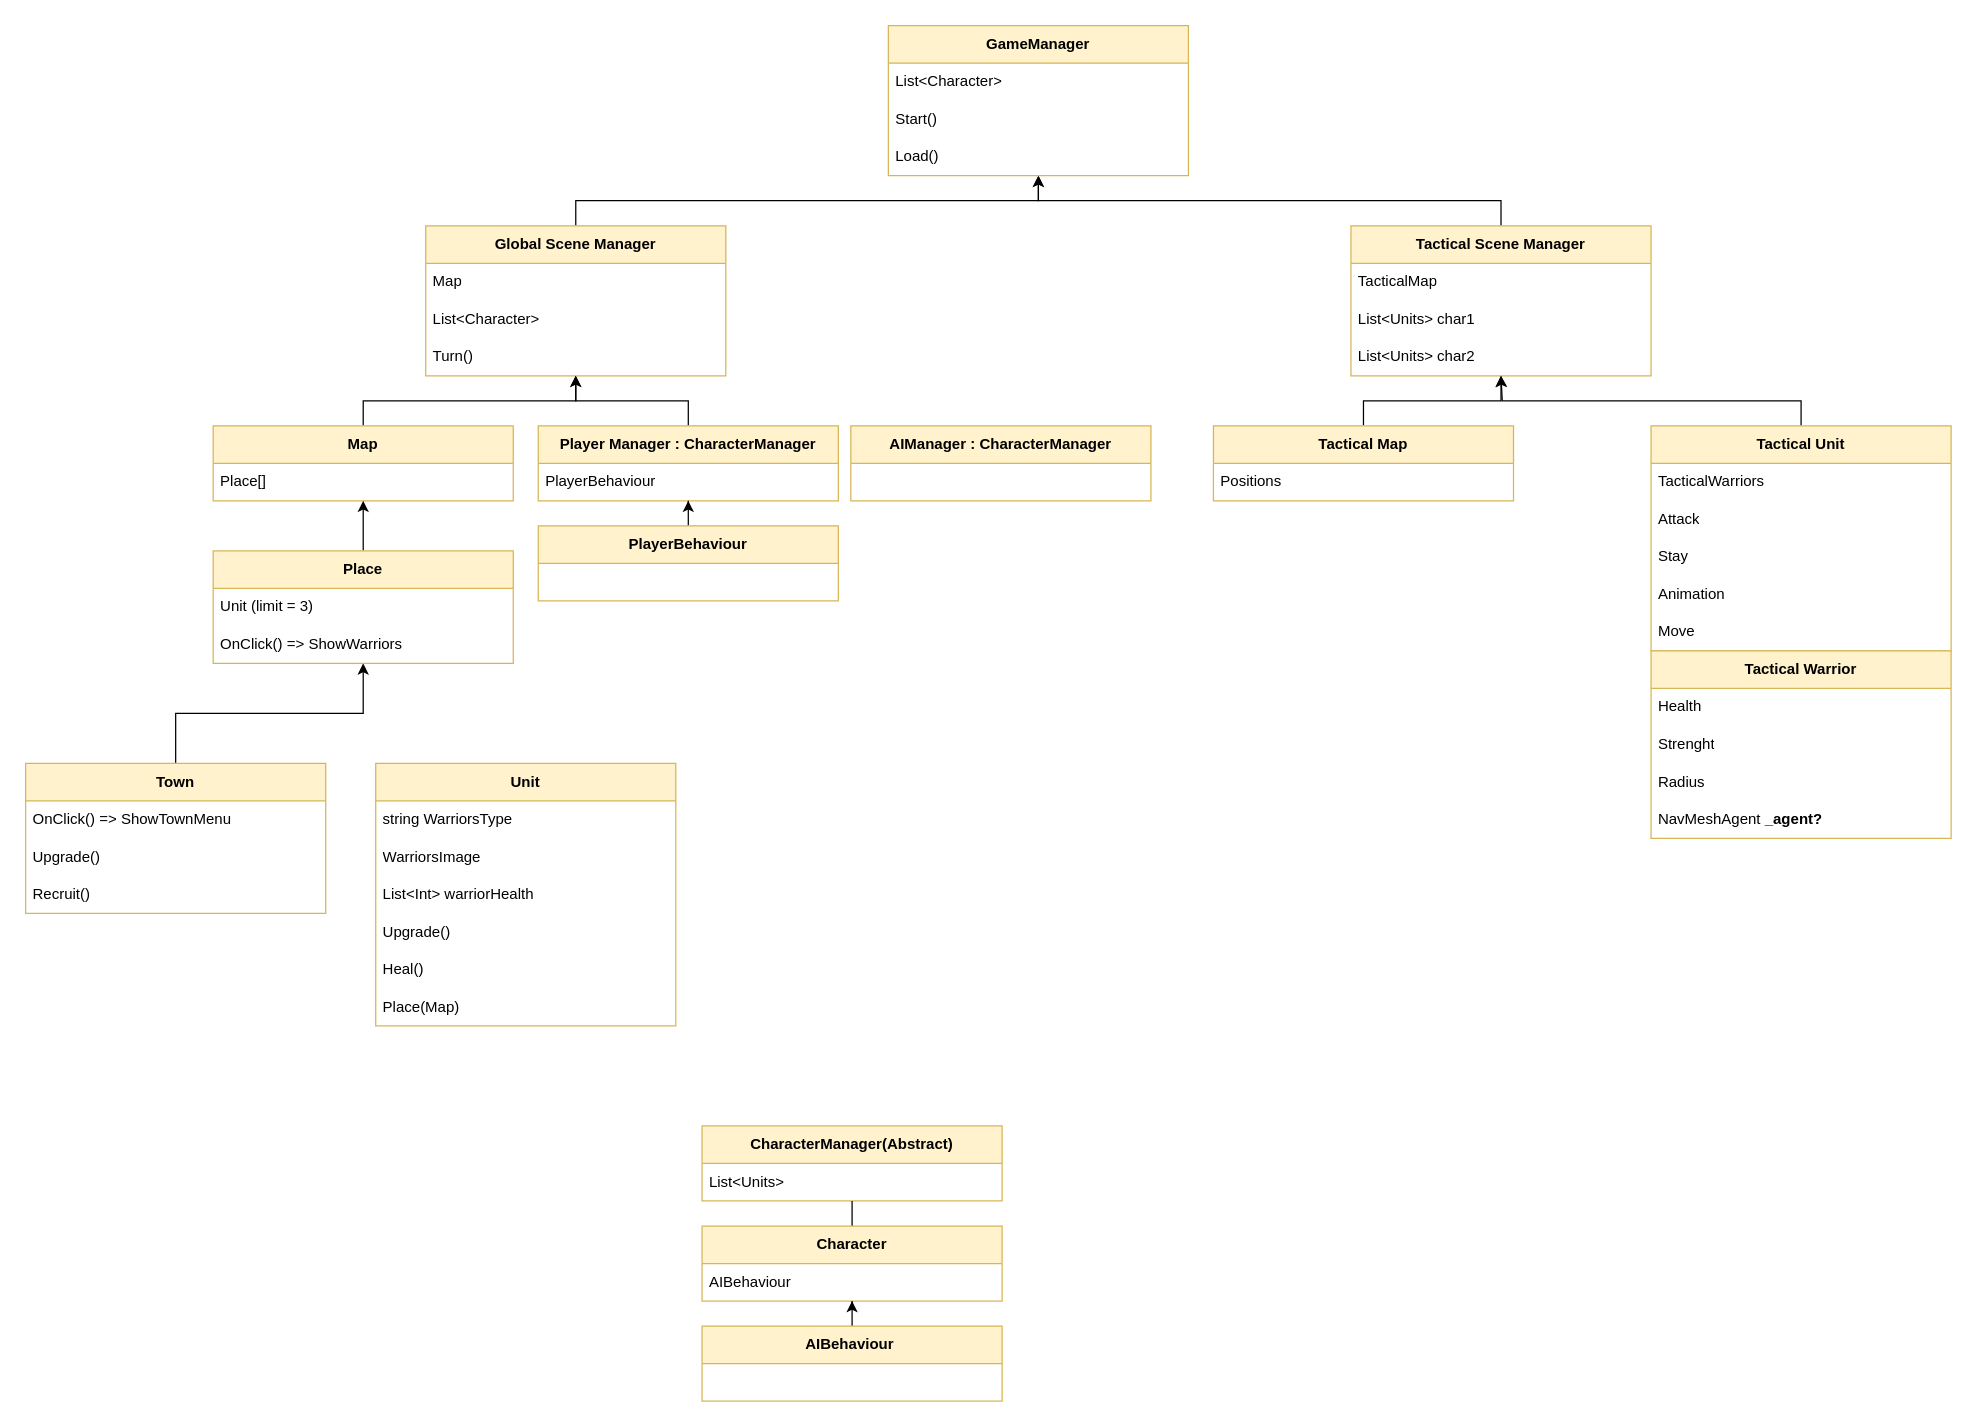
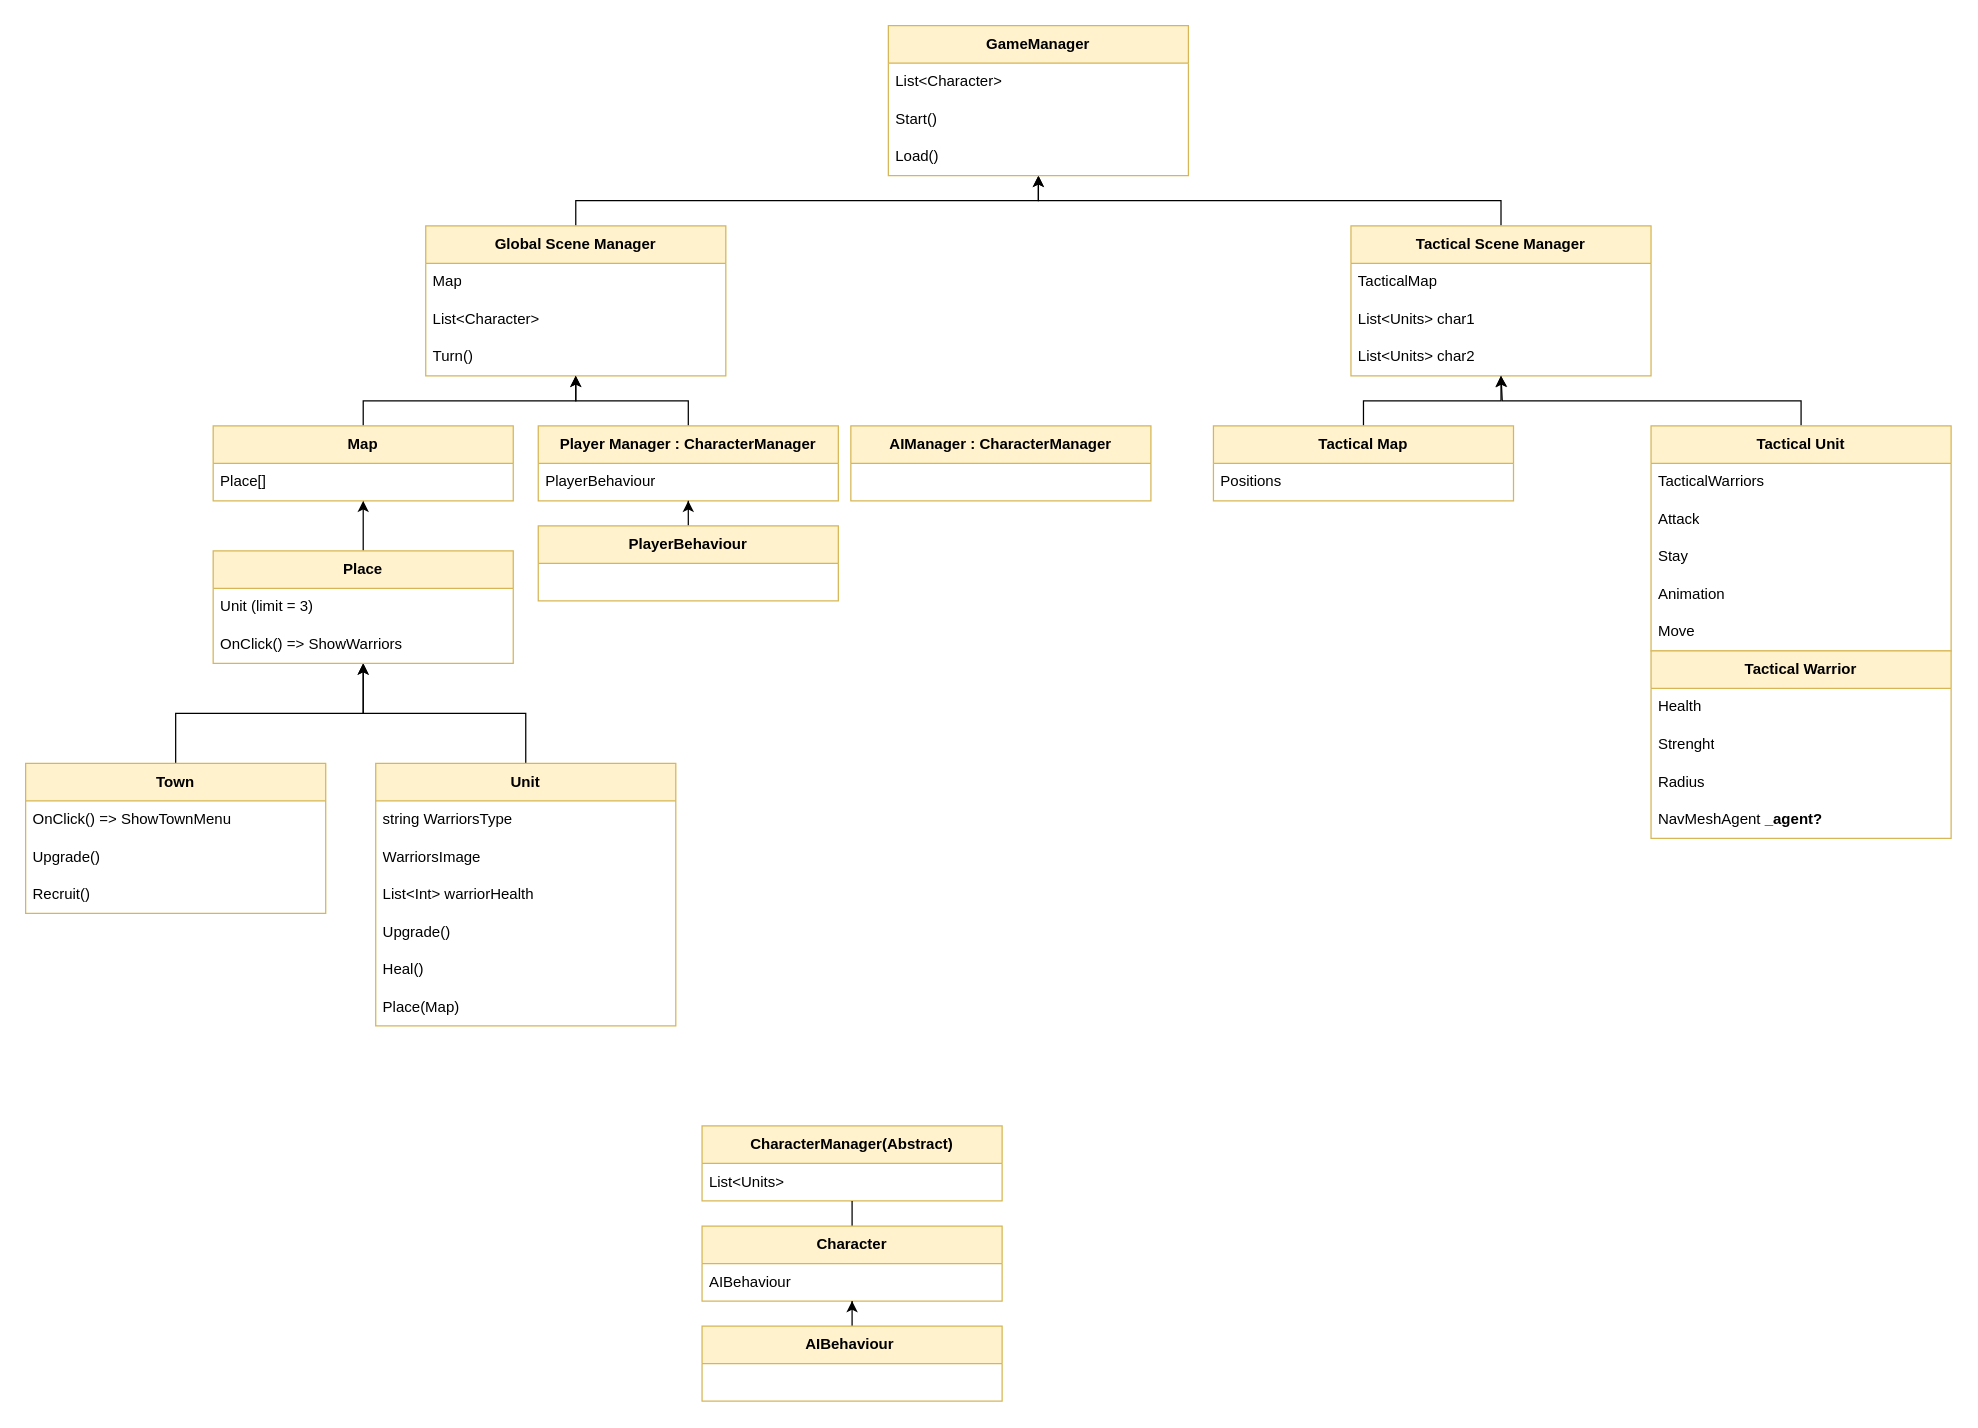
none -> (470, 713)
